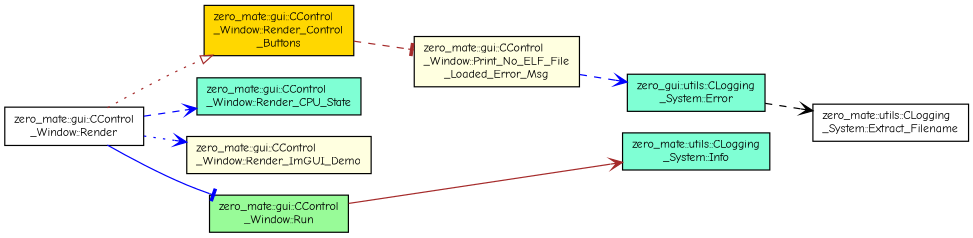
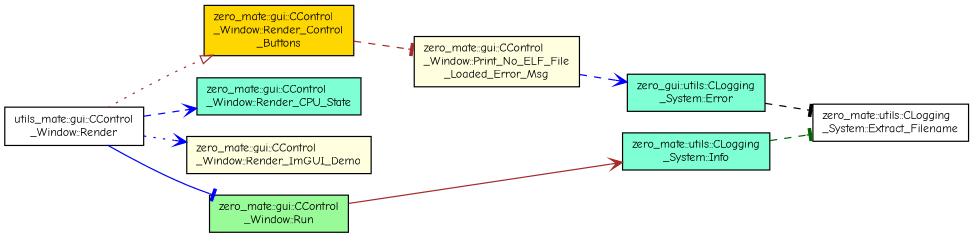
(783, 106) -> (783, 106)
(74, 126) -> (74, 126)
none -> (788, 138)
